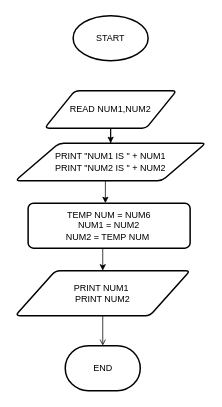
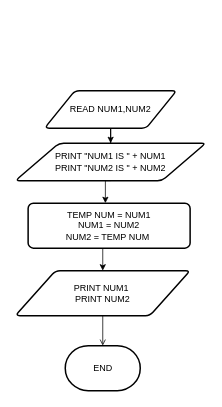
(111, 38) -> none
(109, 225) -> (109, 225)
